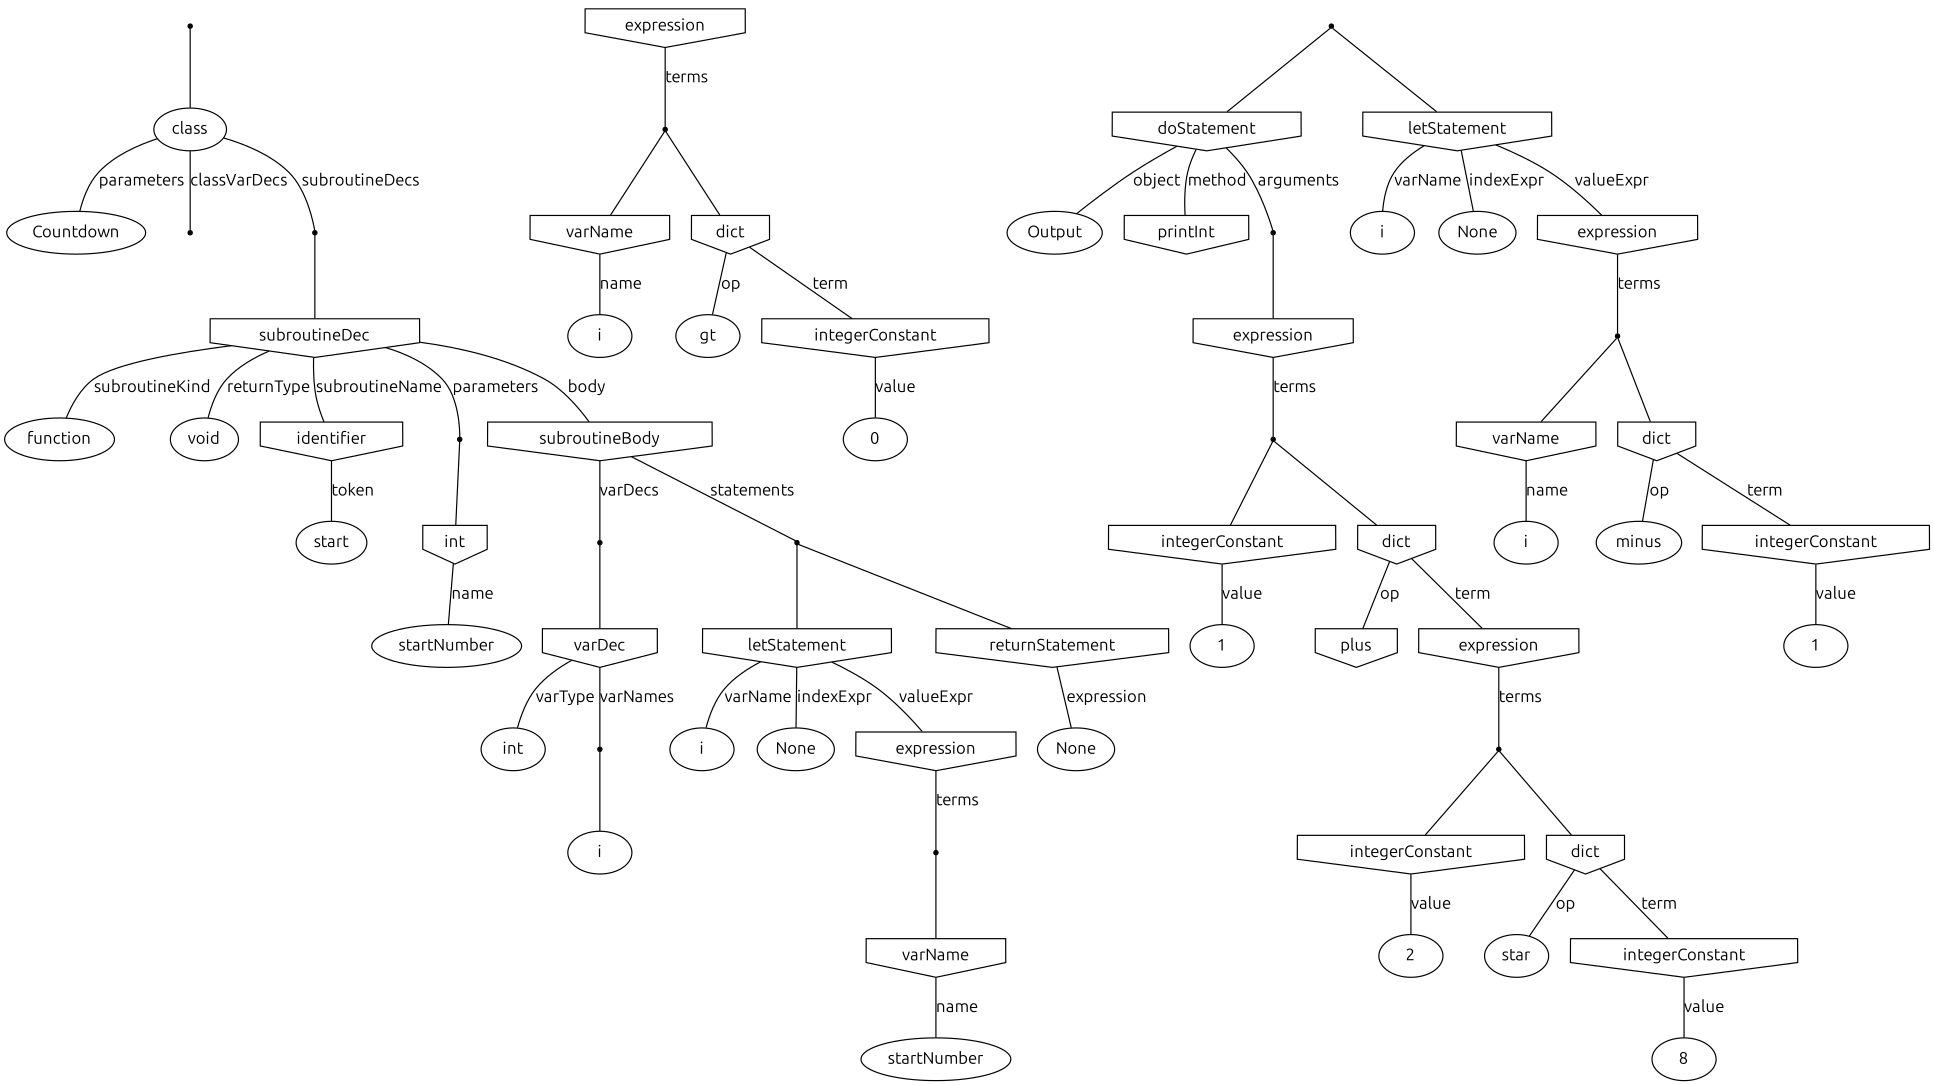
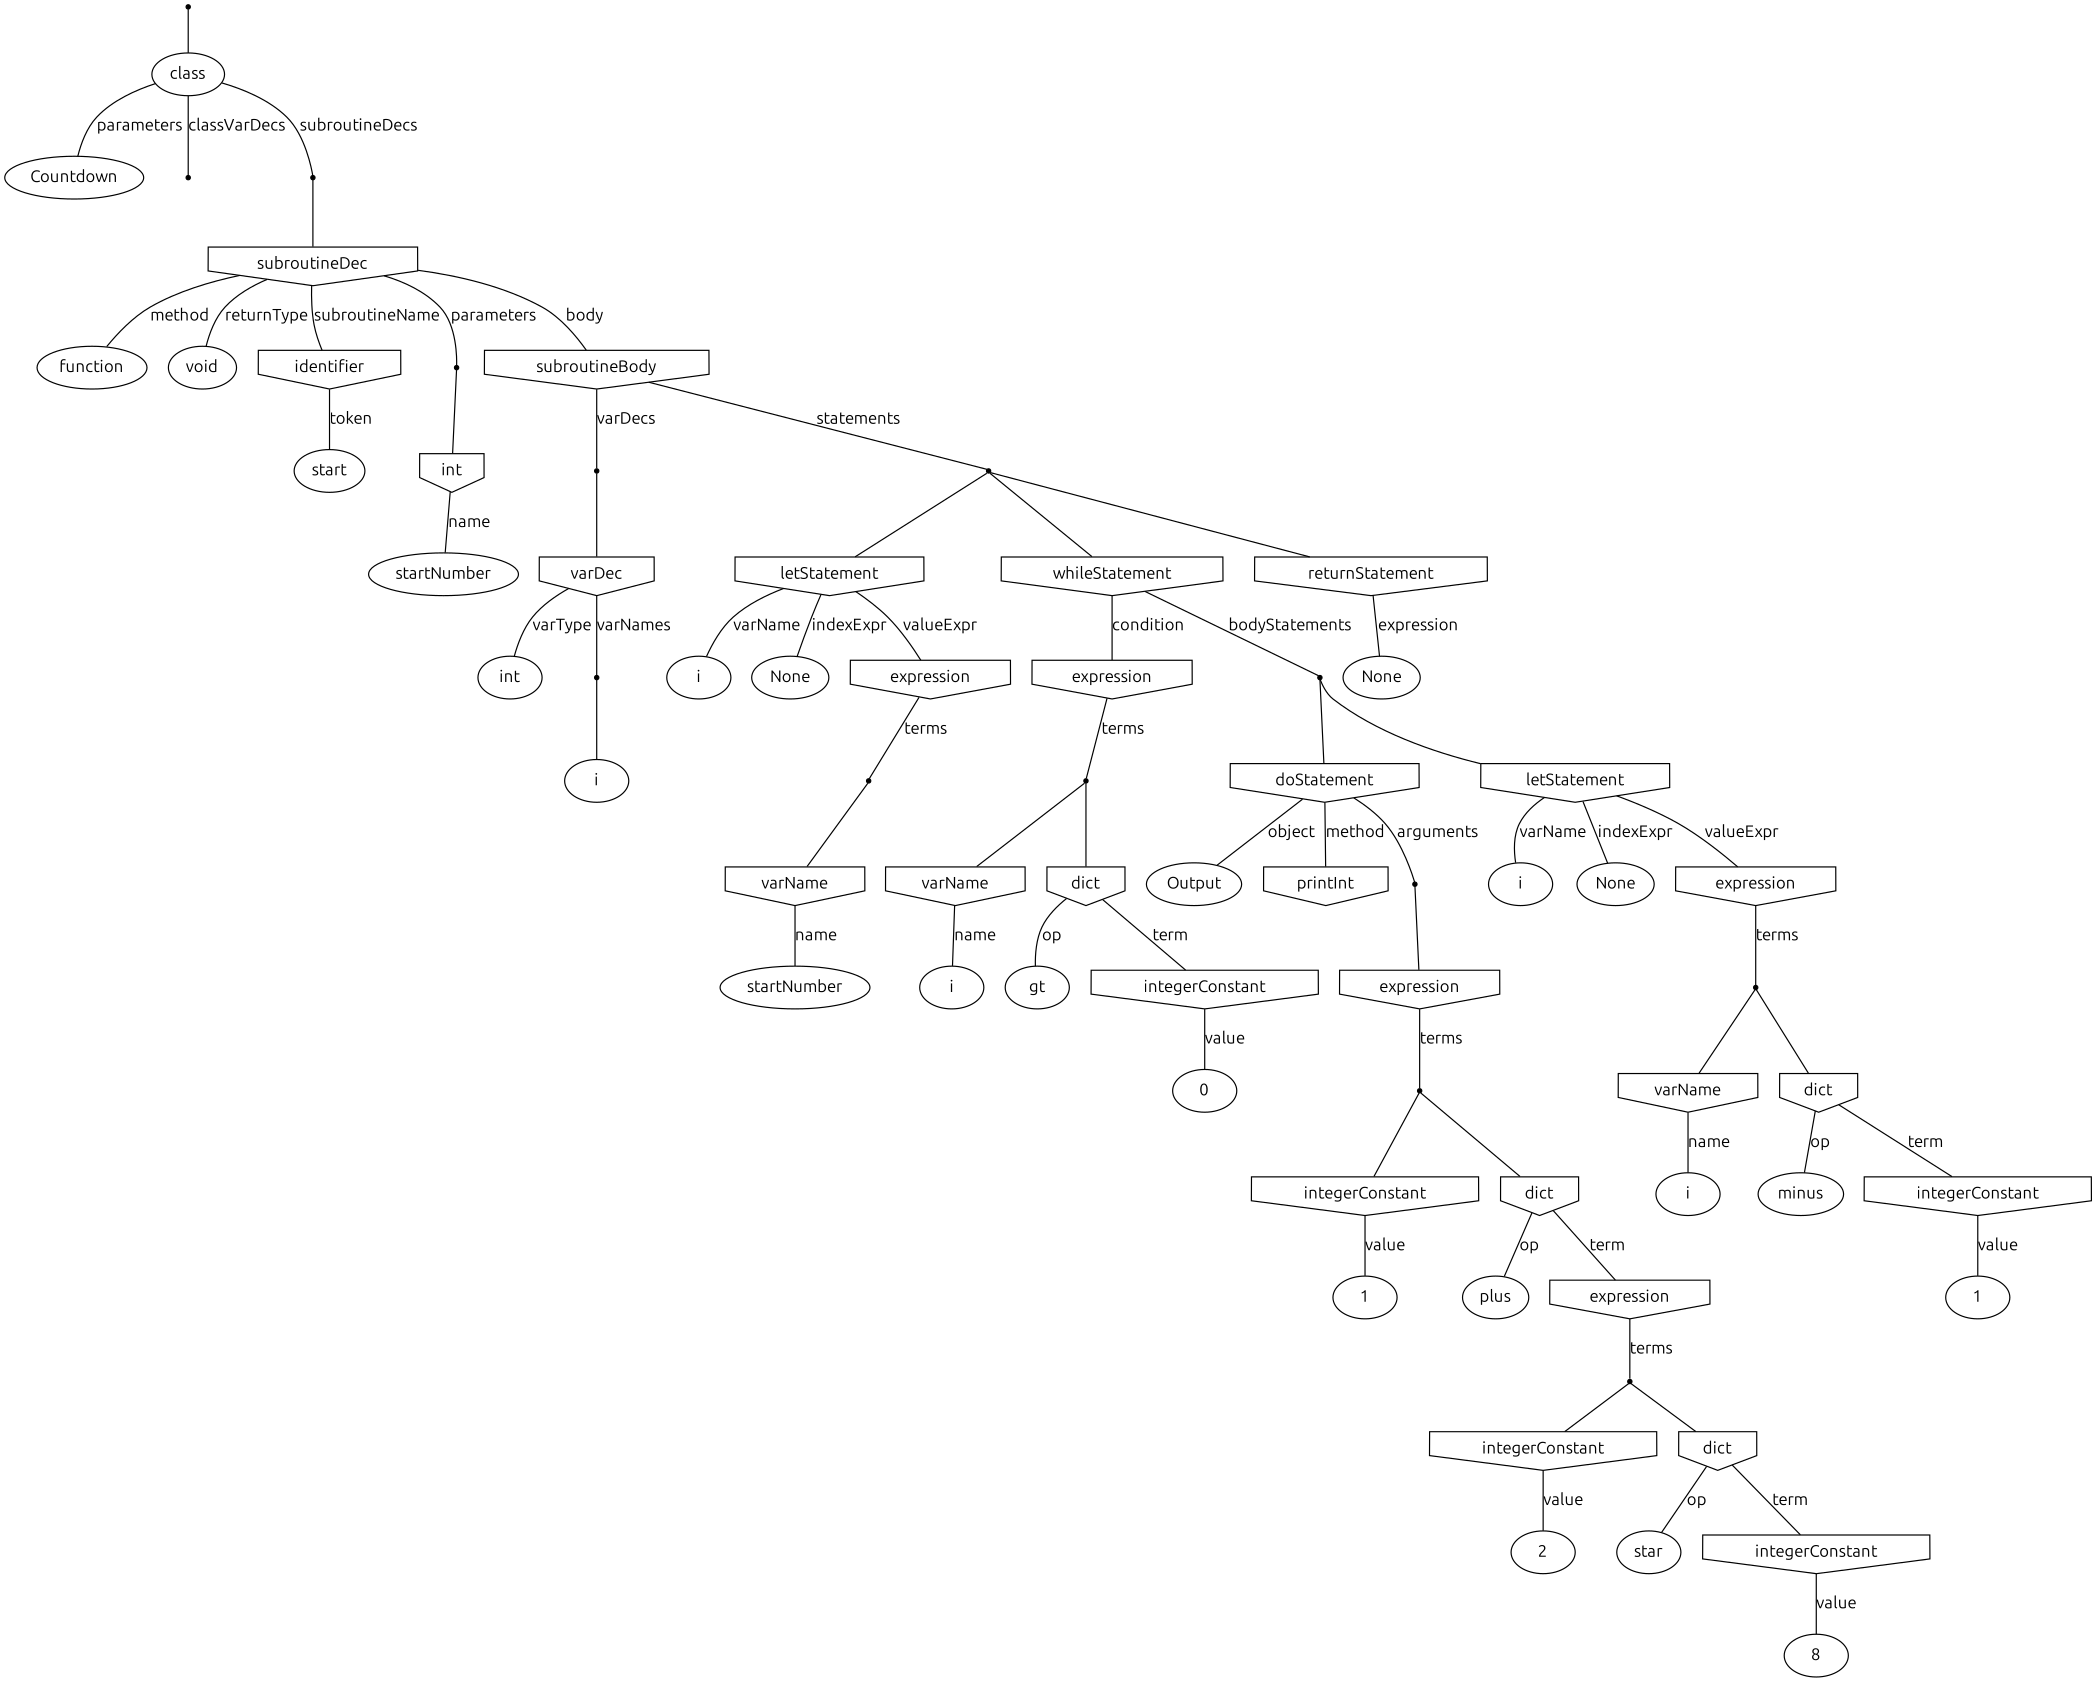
(153, 388) -> (180, 316)
none -> (1112, 574)
(1356, 646) -> (1496, 1297)
